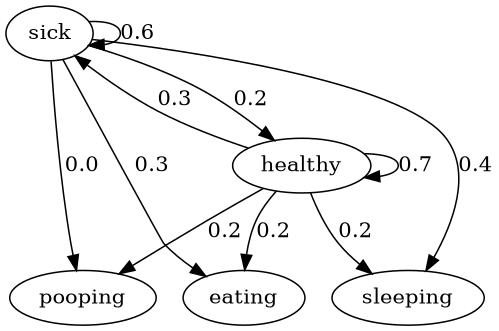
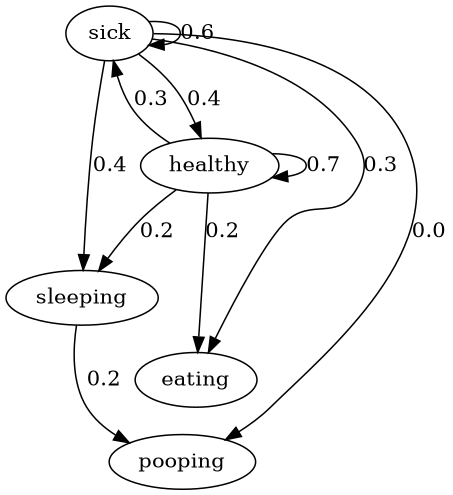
(251, 100) -> (204, 100)
(197, 226) -> (78, 387)
